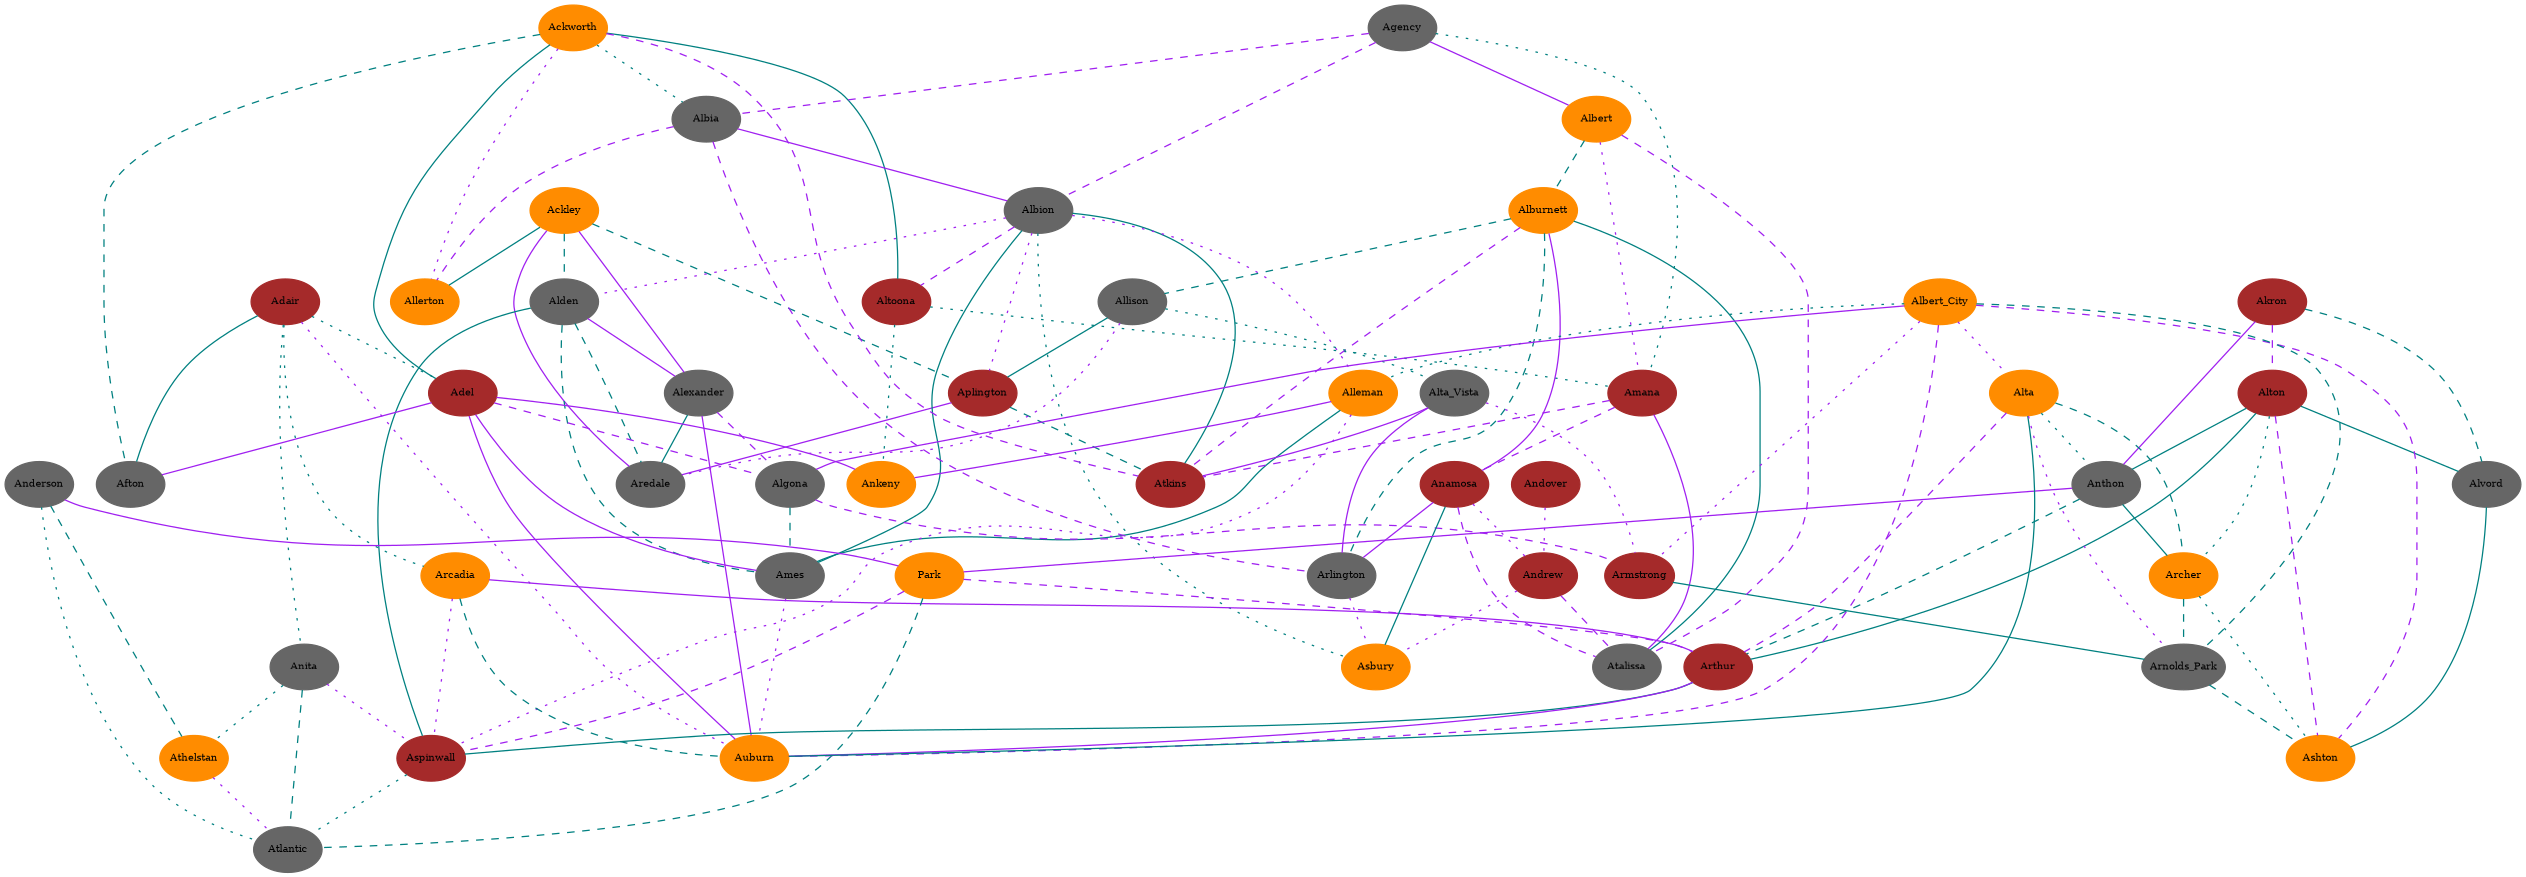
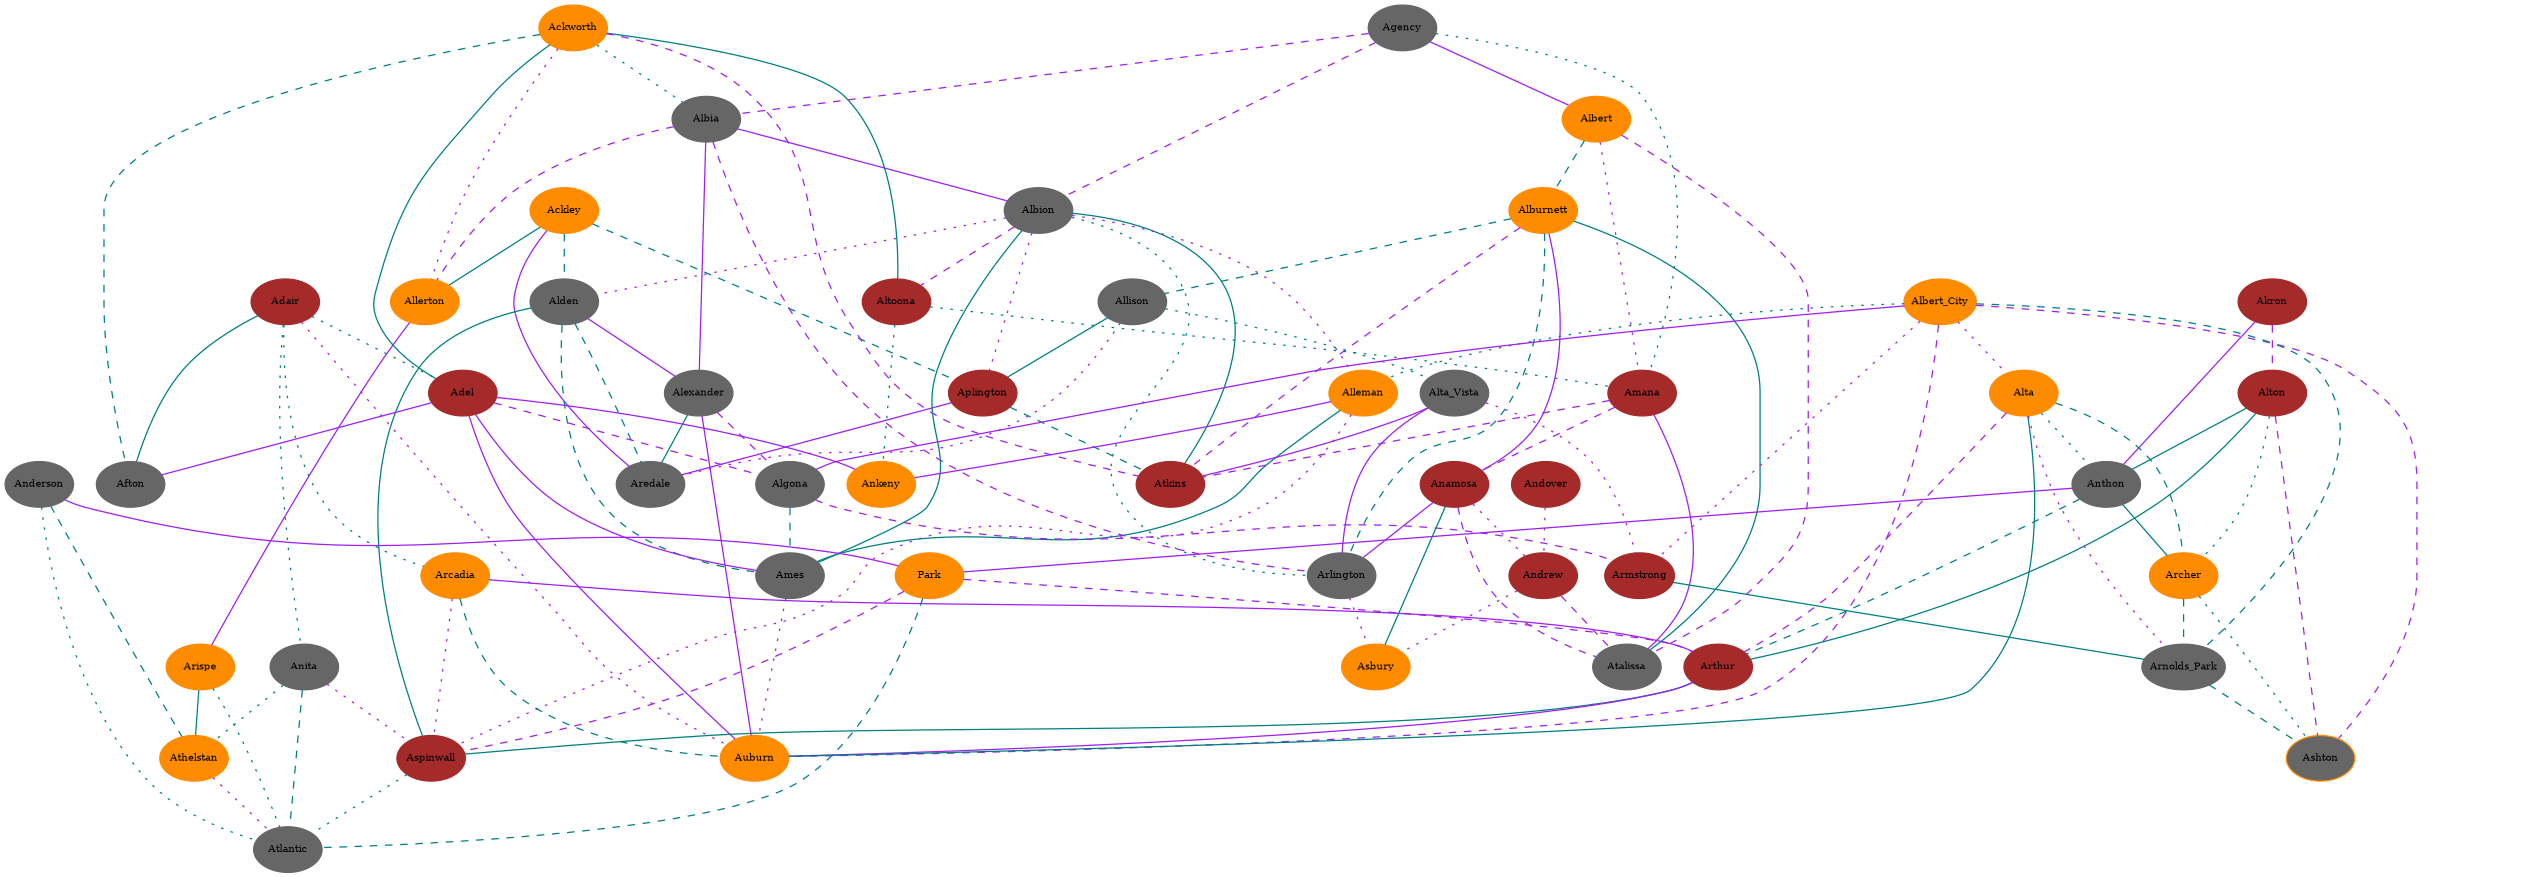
(632, 302) -> (703, 256)
(2487, 484) -> none
(1106, 507) -> (1128, 424)
none -> (200, 667)
(2321, 758) -> (2321, 758)
